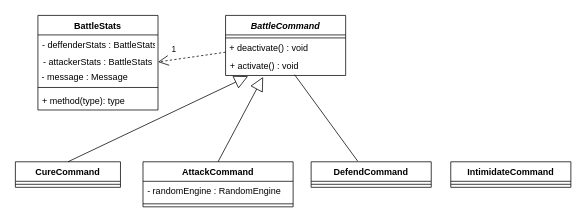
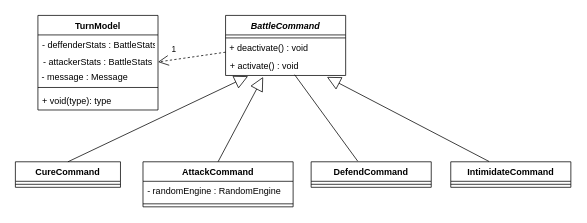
(98, 26) -> (98, 26)
(89, 101) -> (83, 101)
none -> (414, 122)
